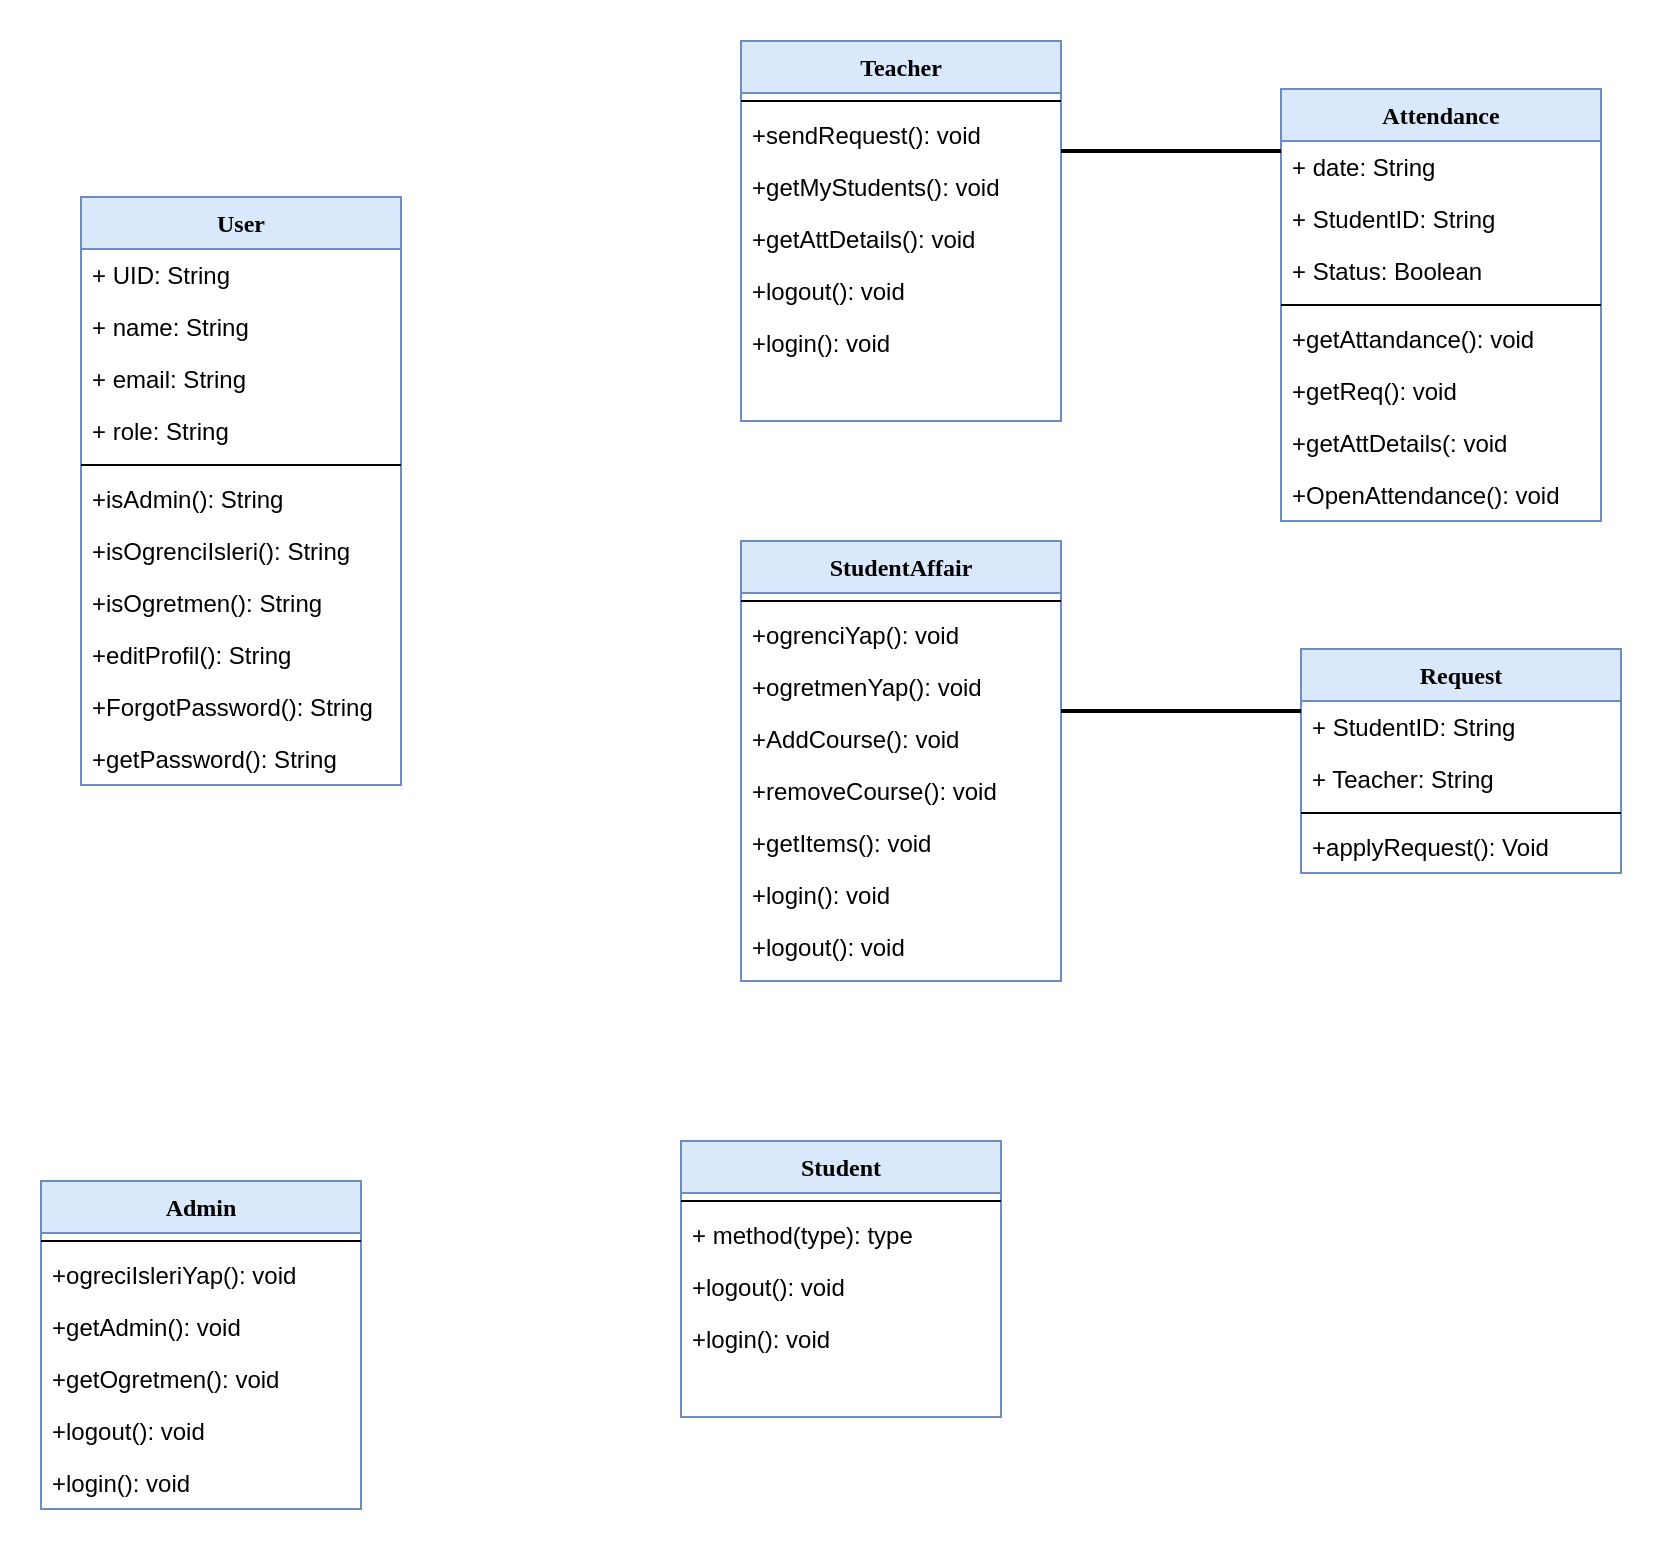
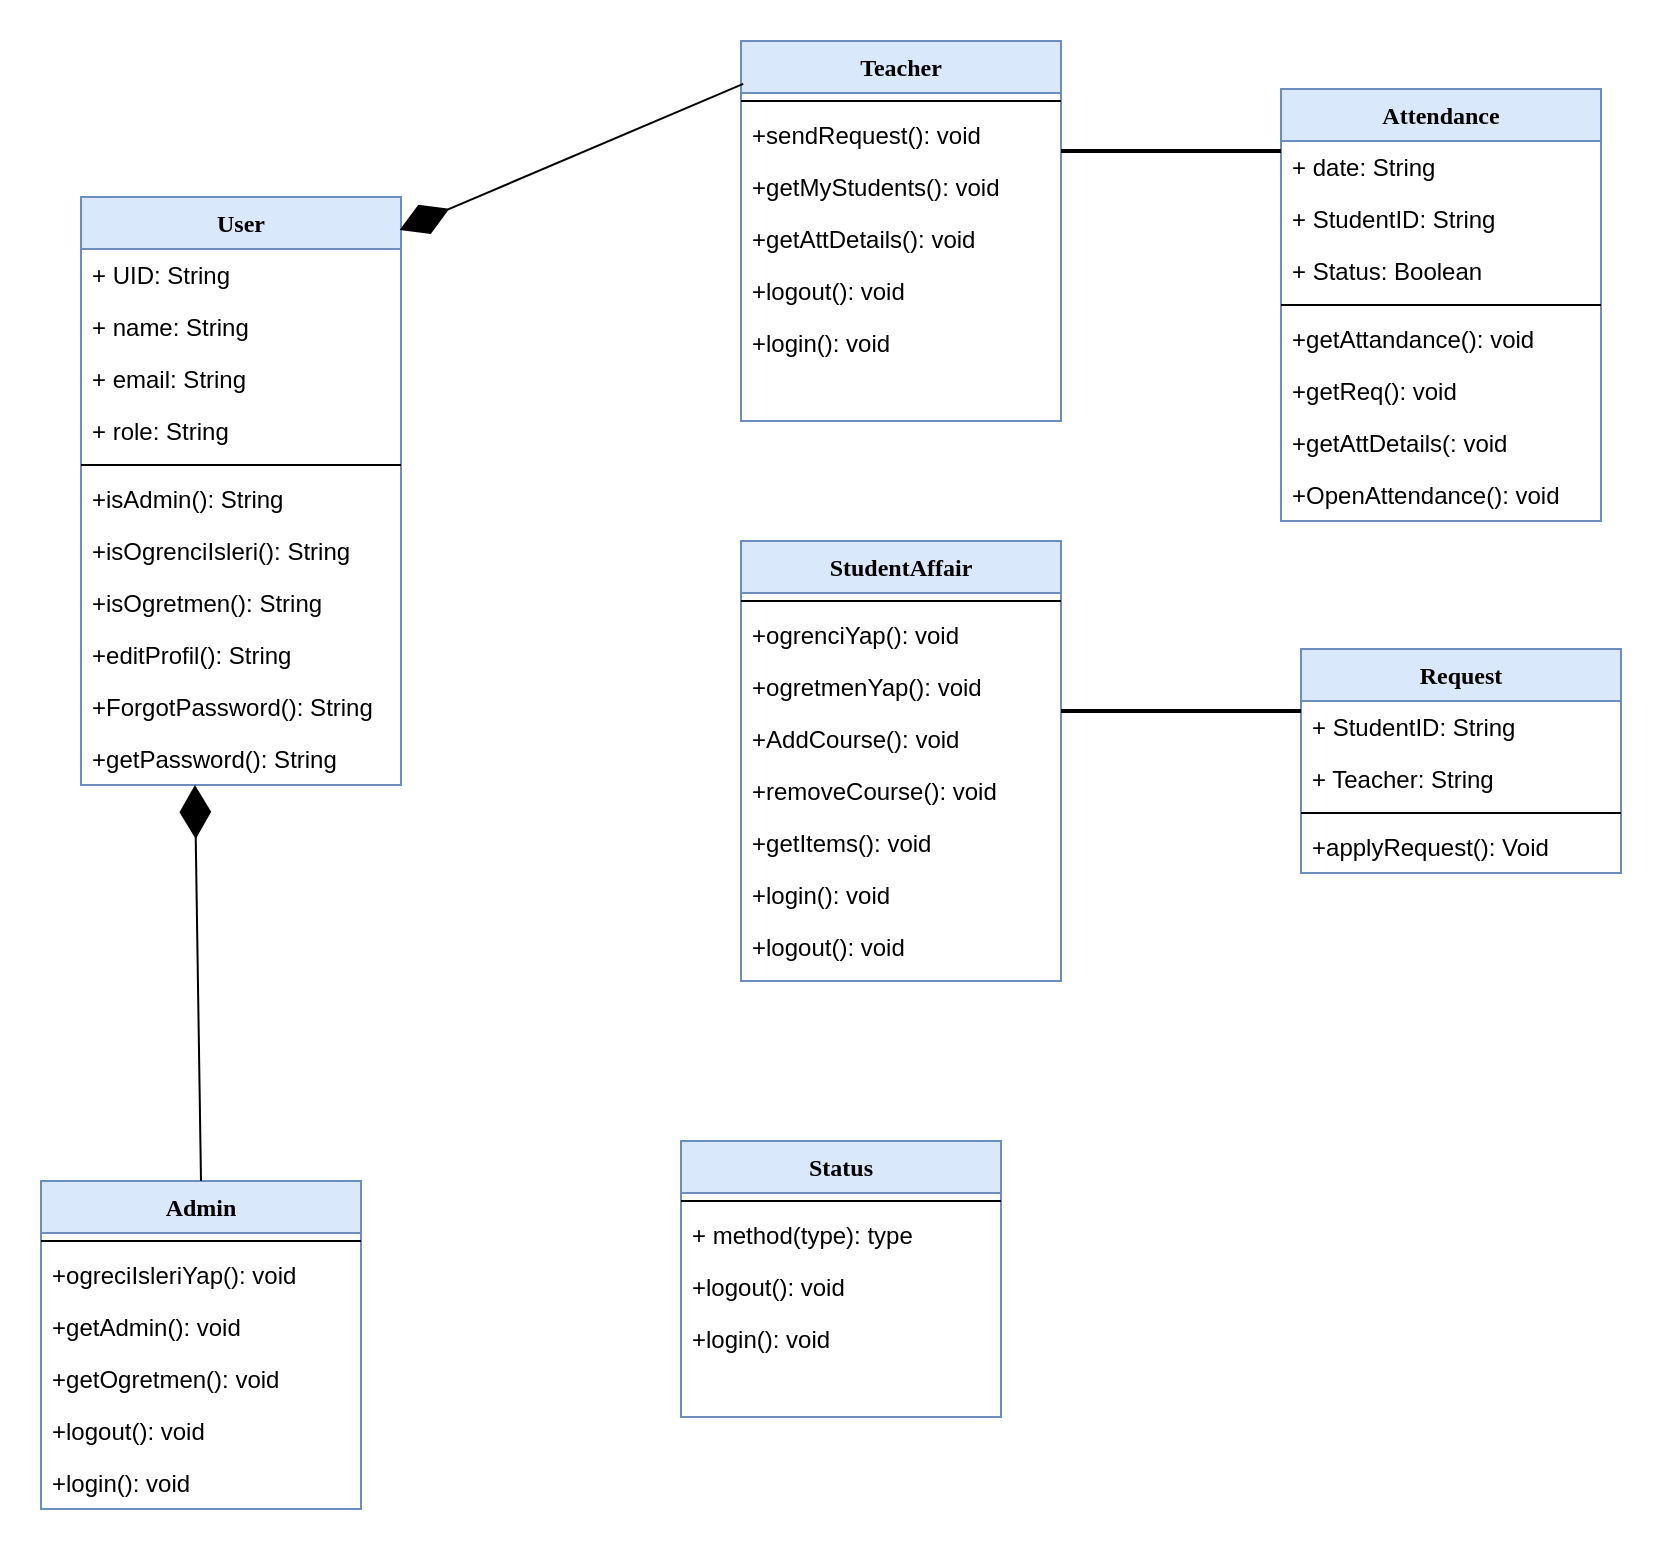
none -> (596, 147)
none -> (198, 1010)
(842, 1169) -> (842, 1169)
